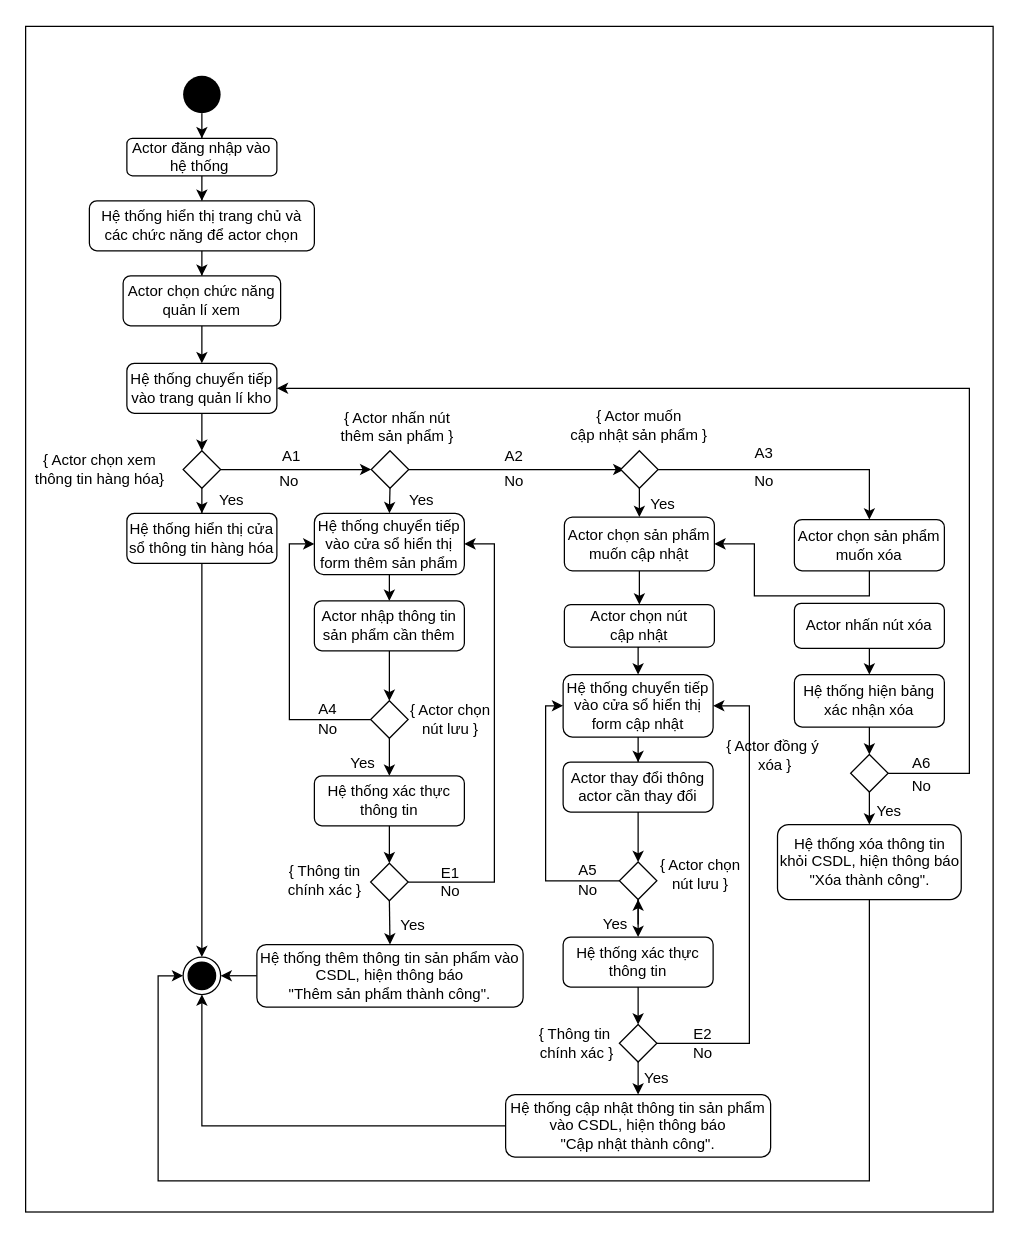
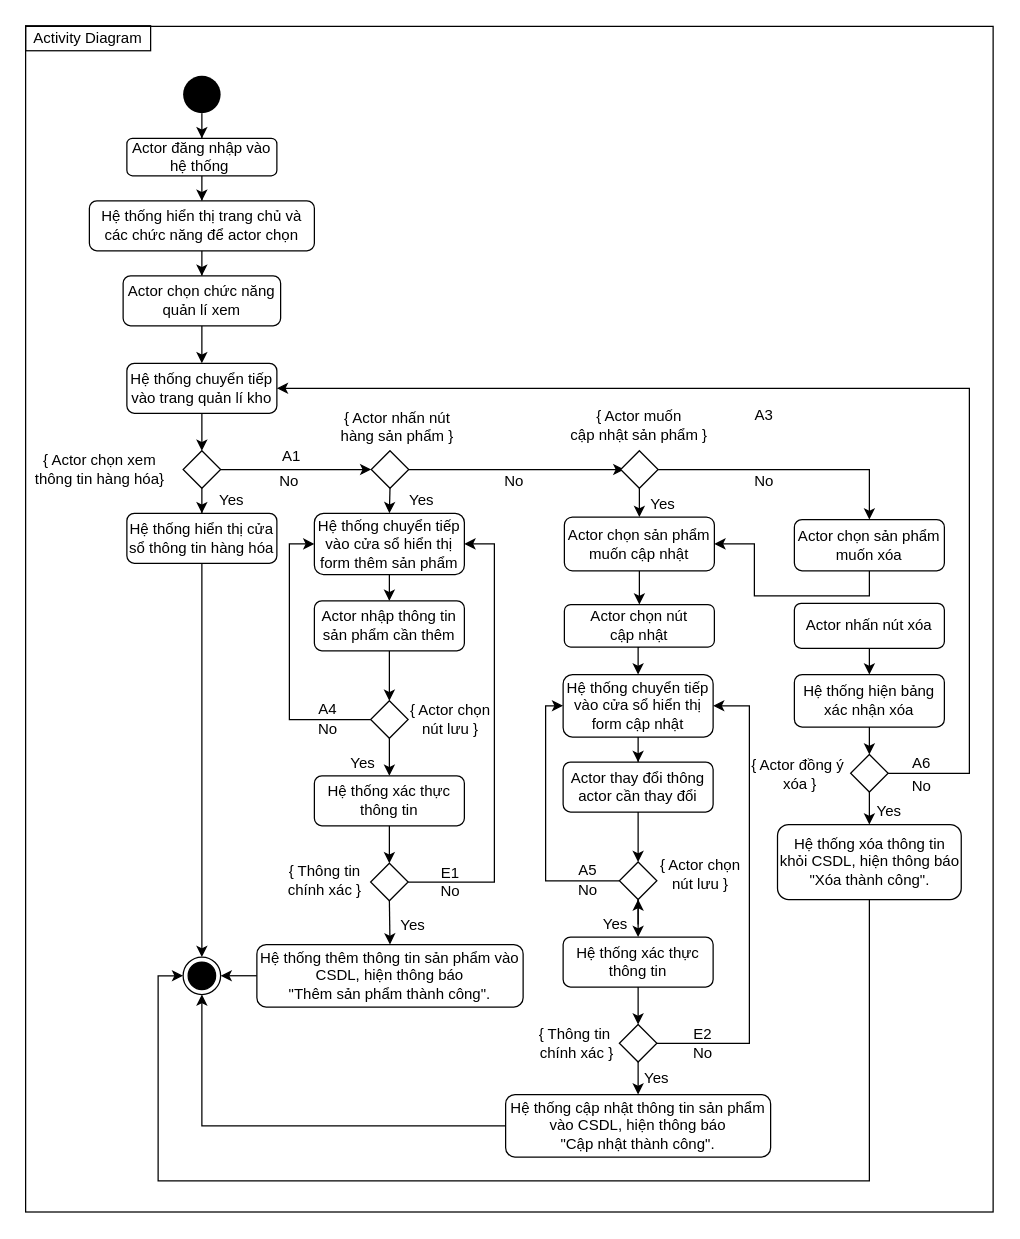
none -> (88, 38)
(398, 427) -> (398, 427)
(764, 453) -> (764, 416)
(514, 457) -> none
(773, 756) -> (798, 774)
